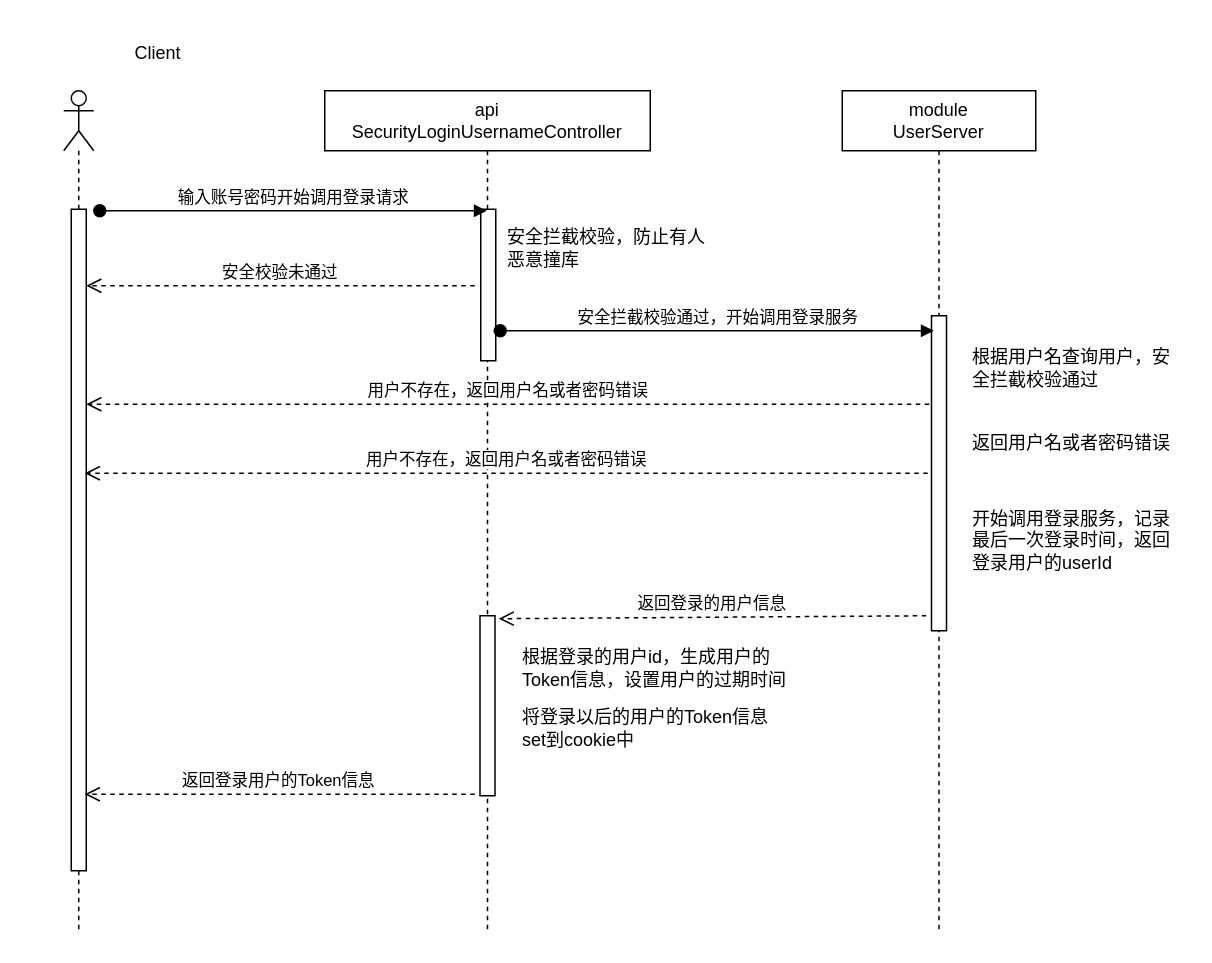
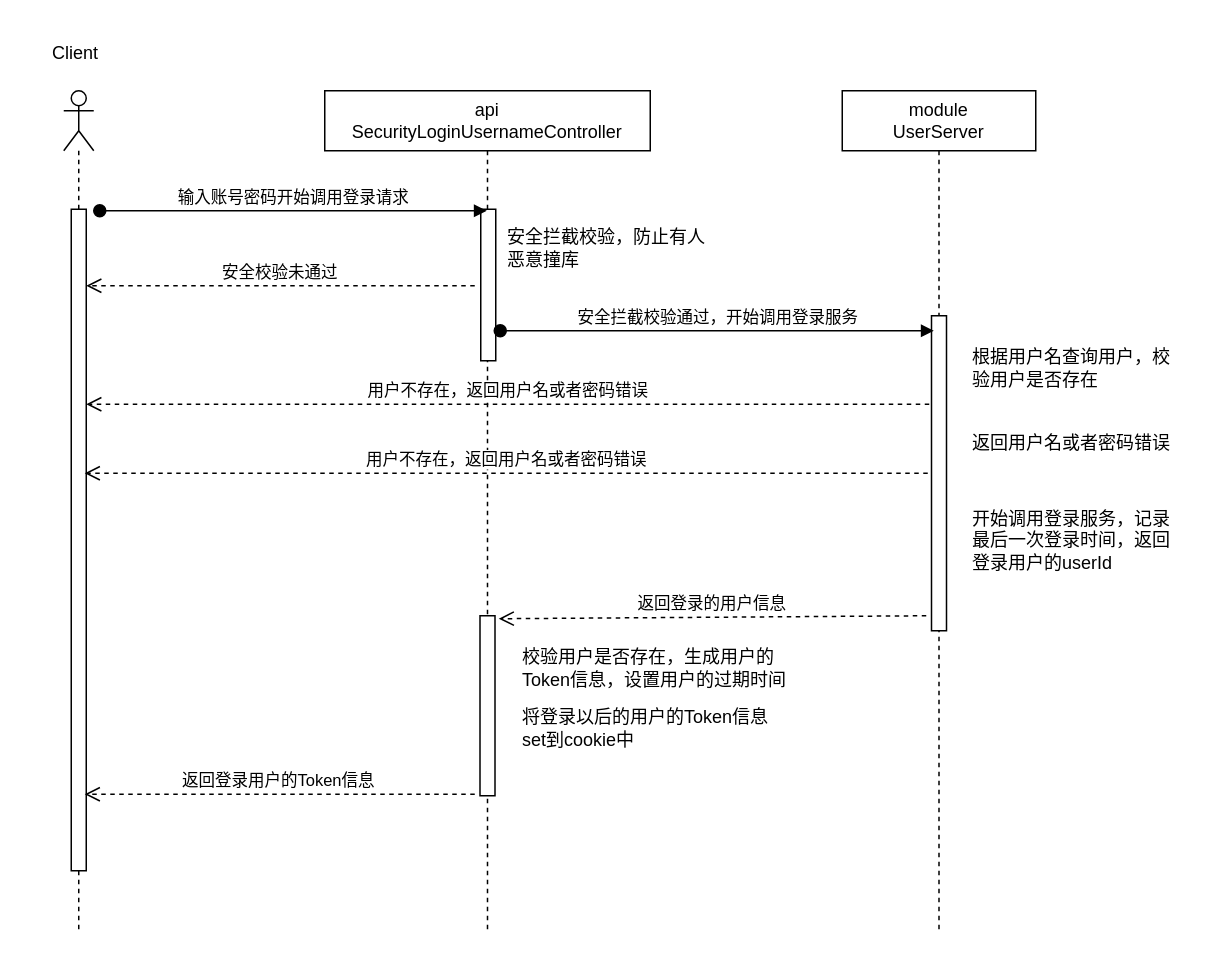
(158, 53) -> (76, 53)
(1076, 368) -> (1076, 368)
(656, 668) -> (656, 668)
